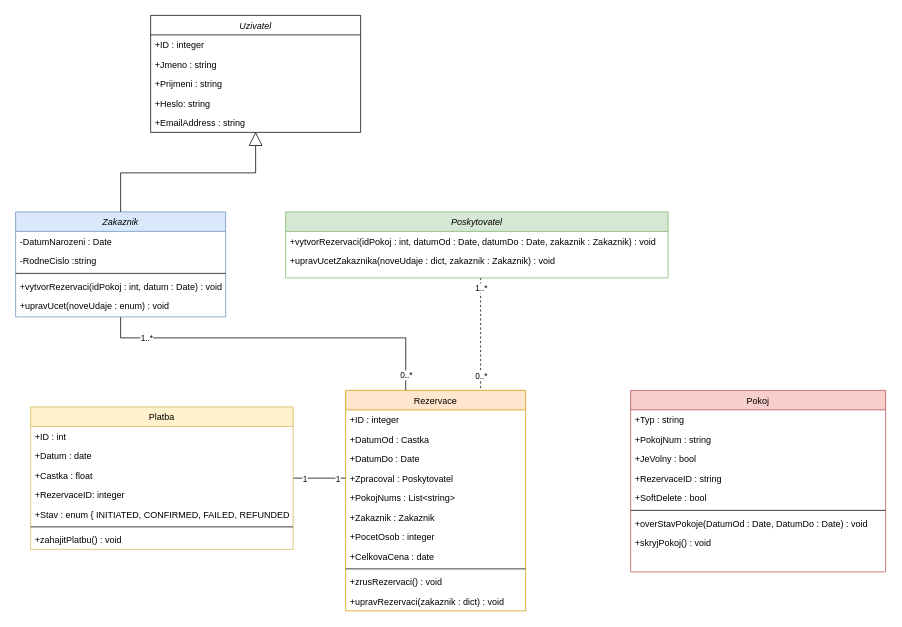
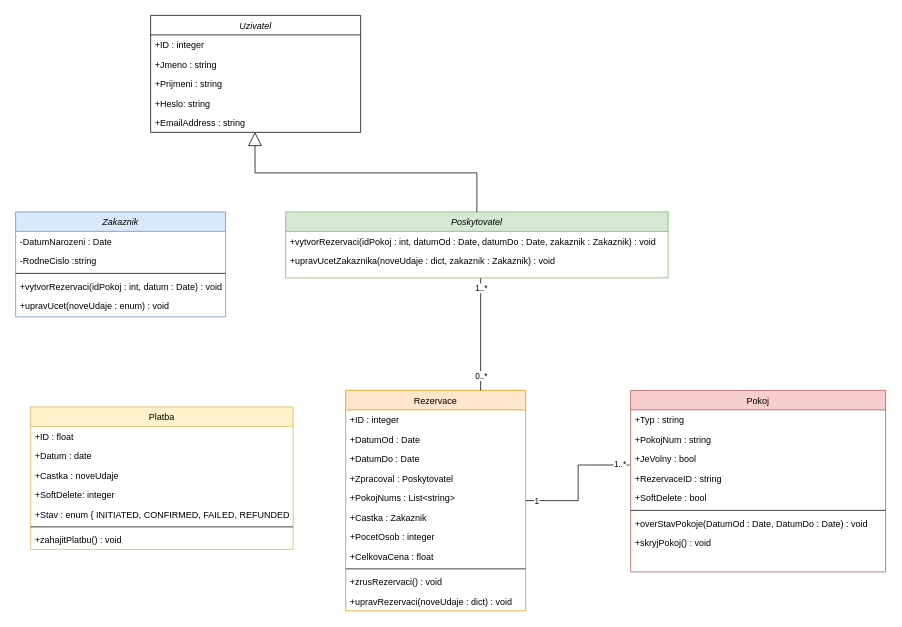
(167, 173) -> none
none -> (385, 173)
(480, 332) -> (480, 332)
(278, 338) -> none
(53, 437) -> (58, 437)
(389, 440) -> (384, 440)
(68, 476) -> (79, 476)
(318, 478) -> none
(84, 495) -> (80, 495)
none -> (571, 501)
(394, 518) -> (390, 518)
(393, 557) -> (394, 557)
(436, 602) -> (440, 602)
